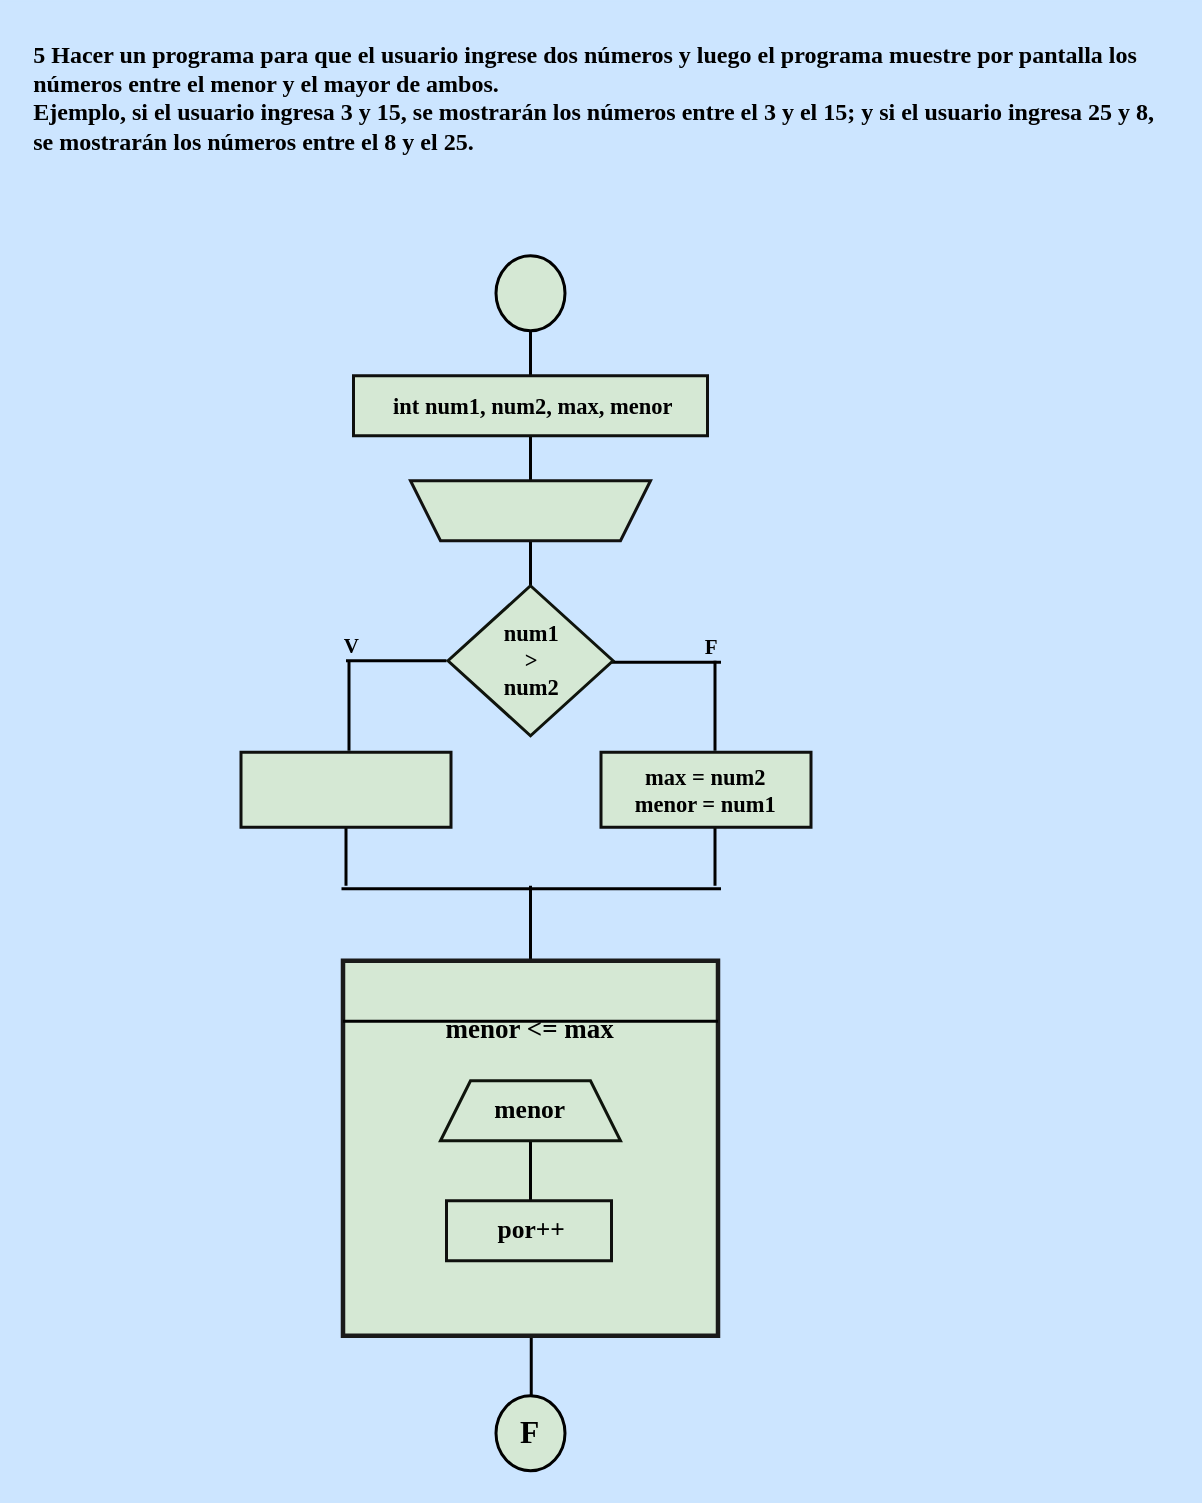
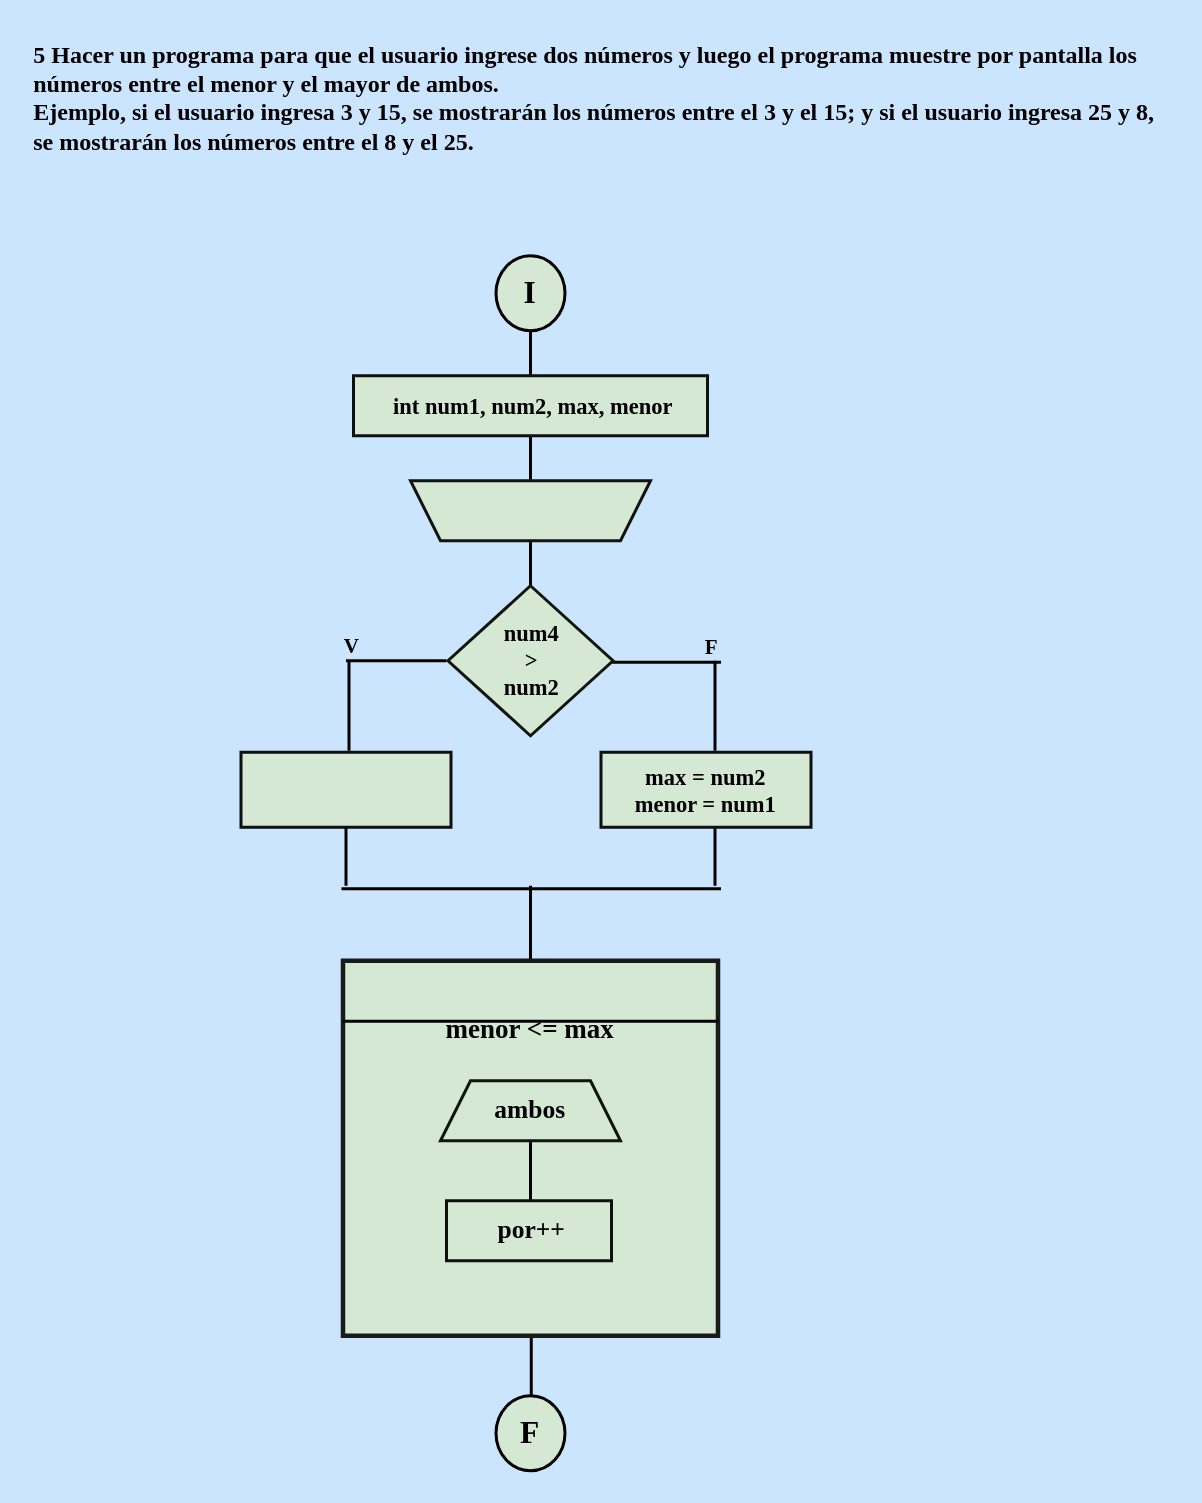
none -> (530, 293)
(532, 659) -> (532, 659)
(530, 1111) -> (530, 1111)
